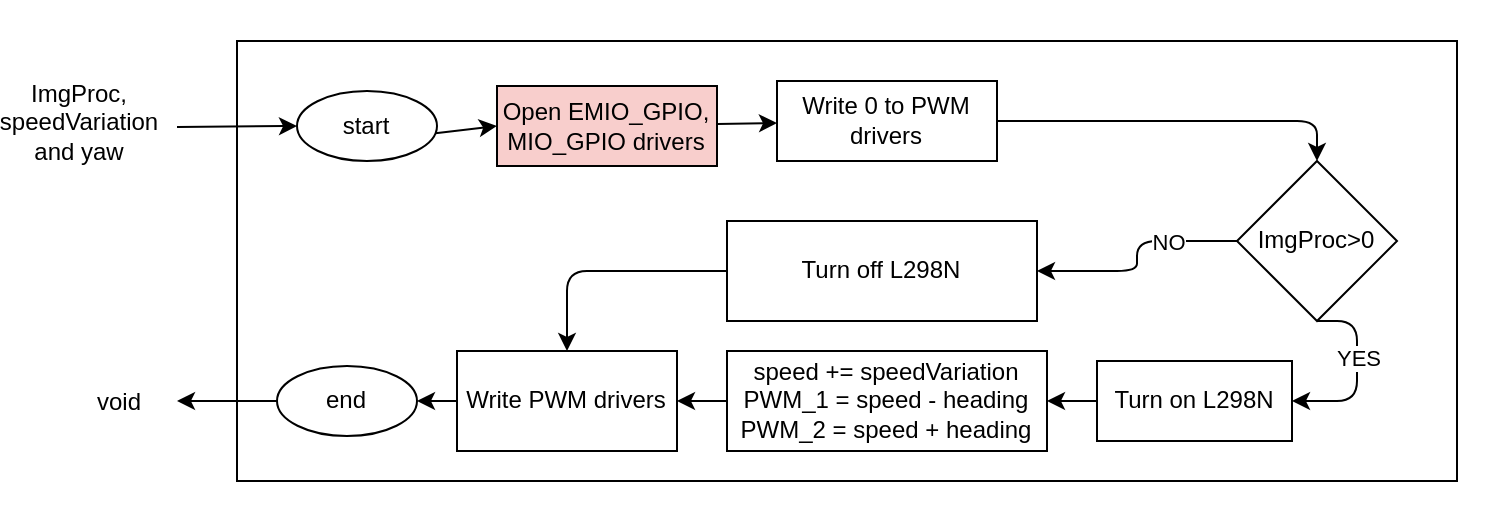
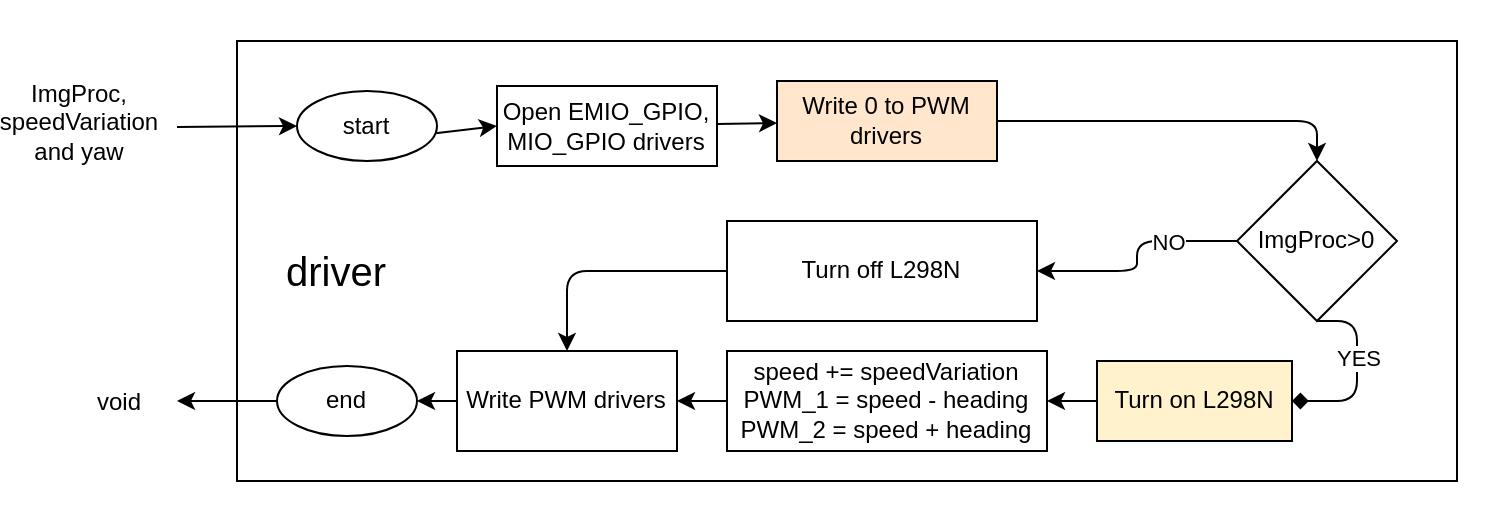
(887, 121) -> (887, 121)
(607, 126) -> (607, 126)
none -> (337, 271)
(1195, 401) -> (1195, 401)
(1307, 401) -> (1308, 401)
